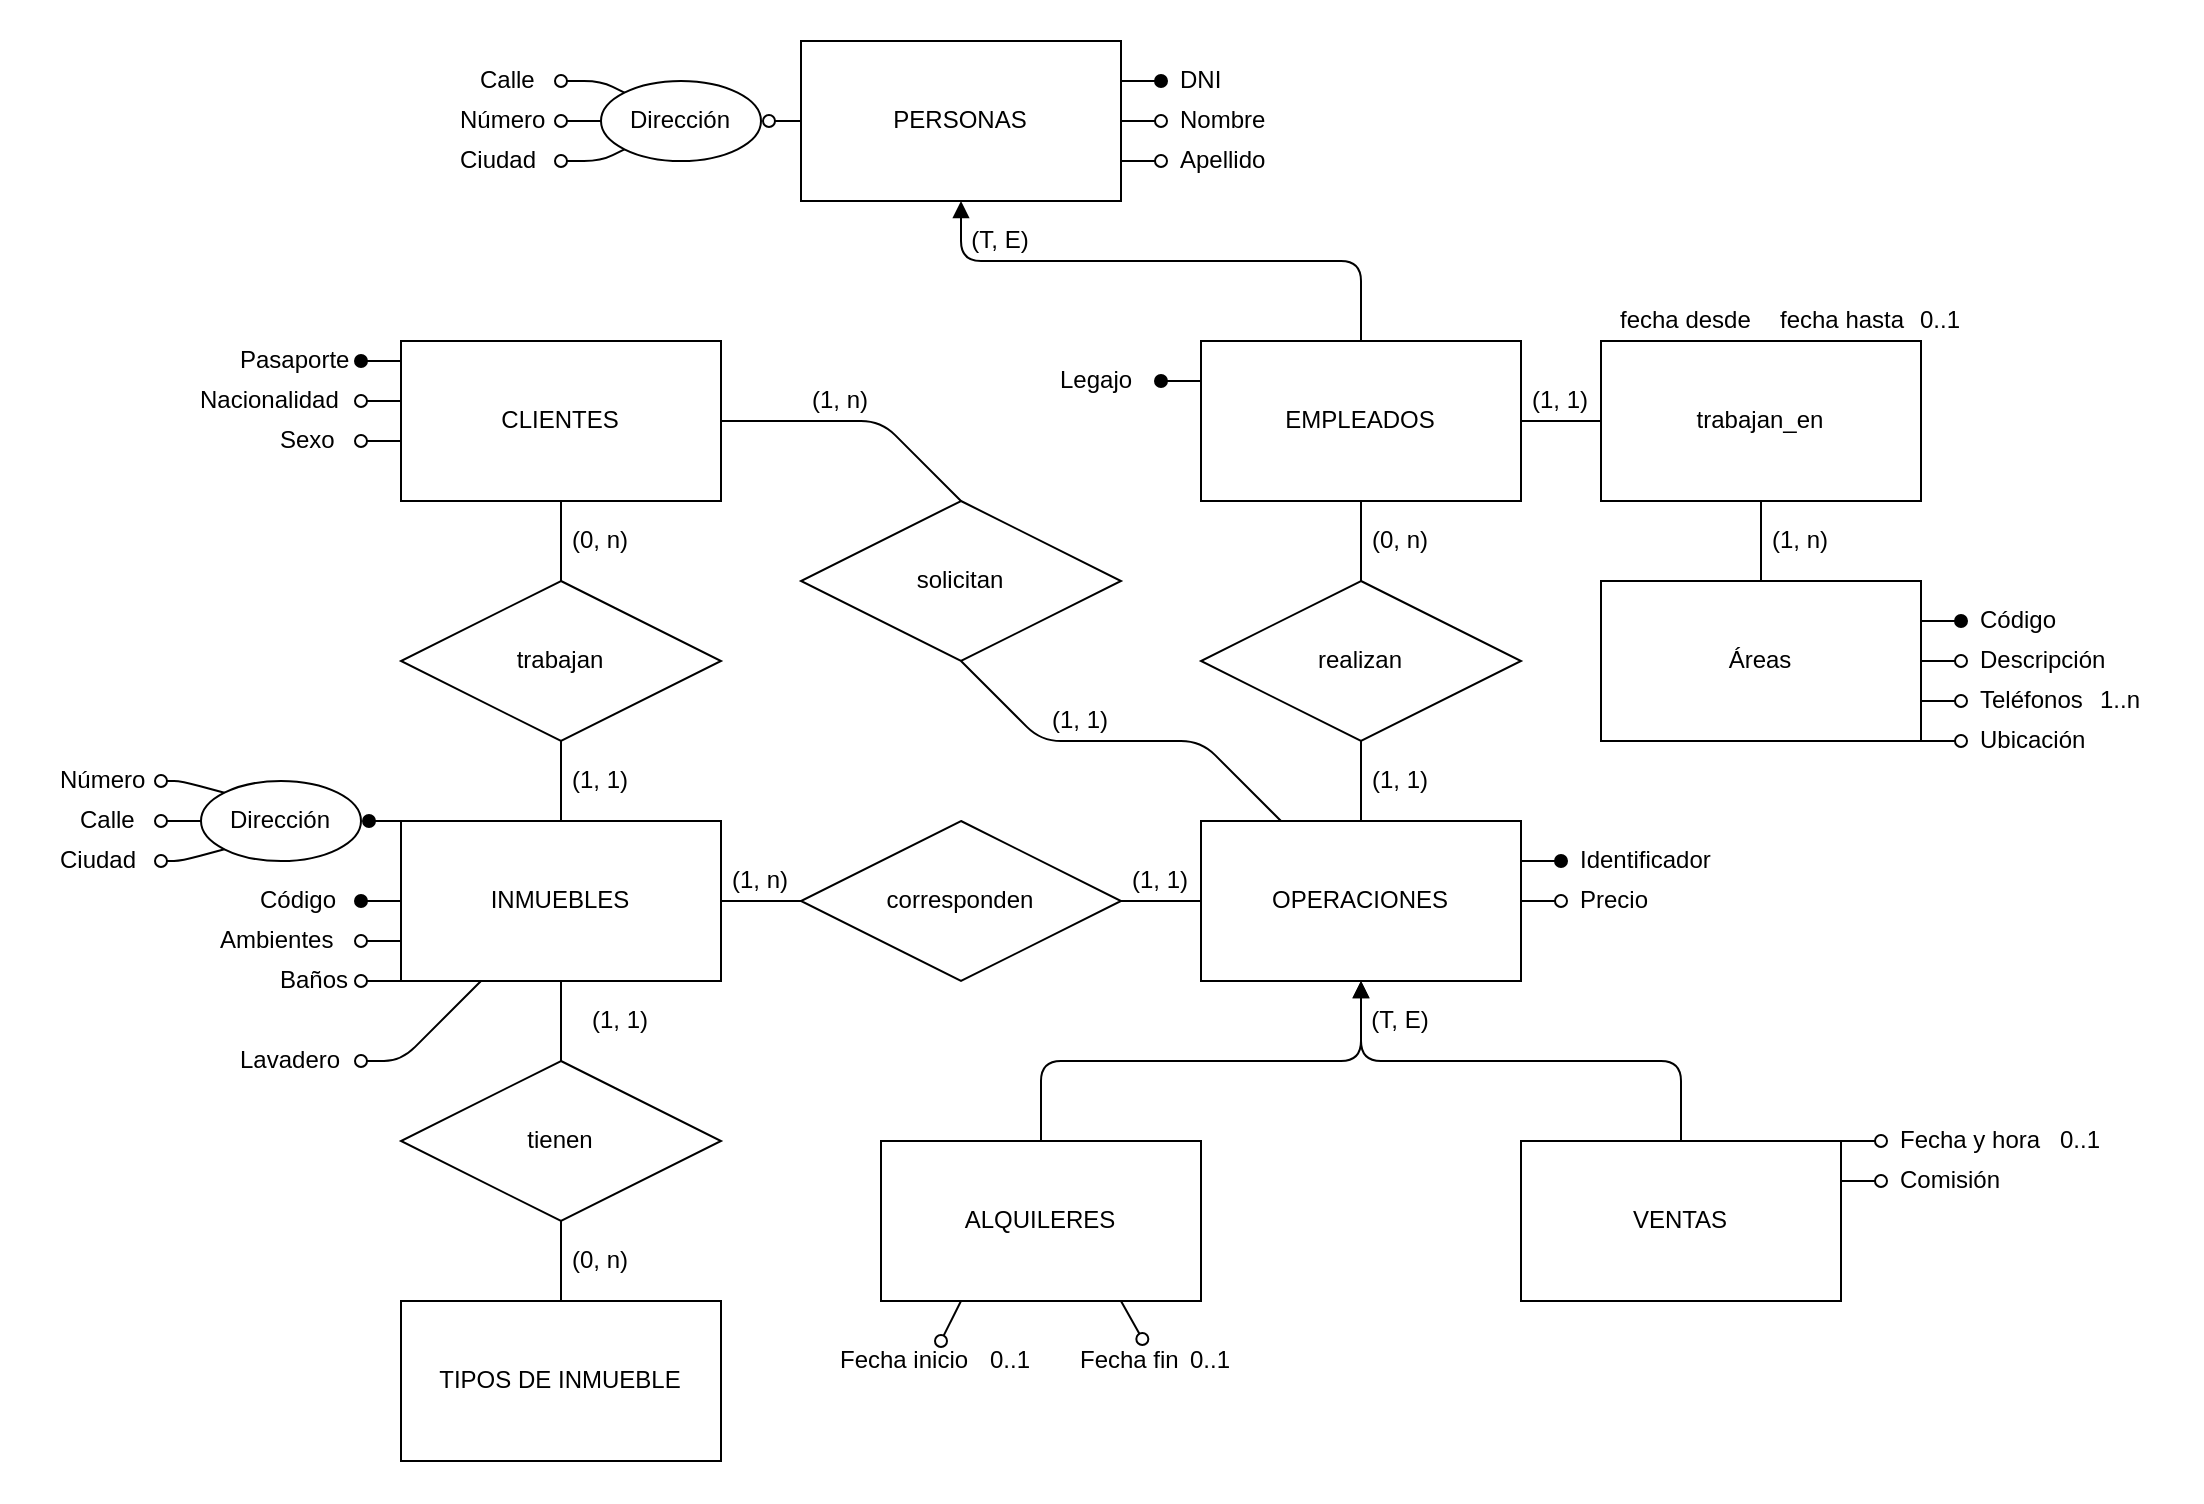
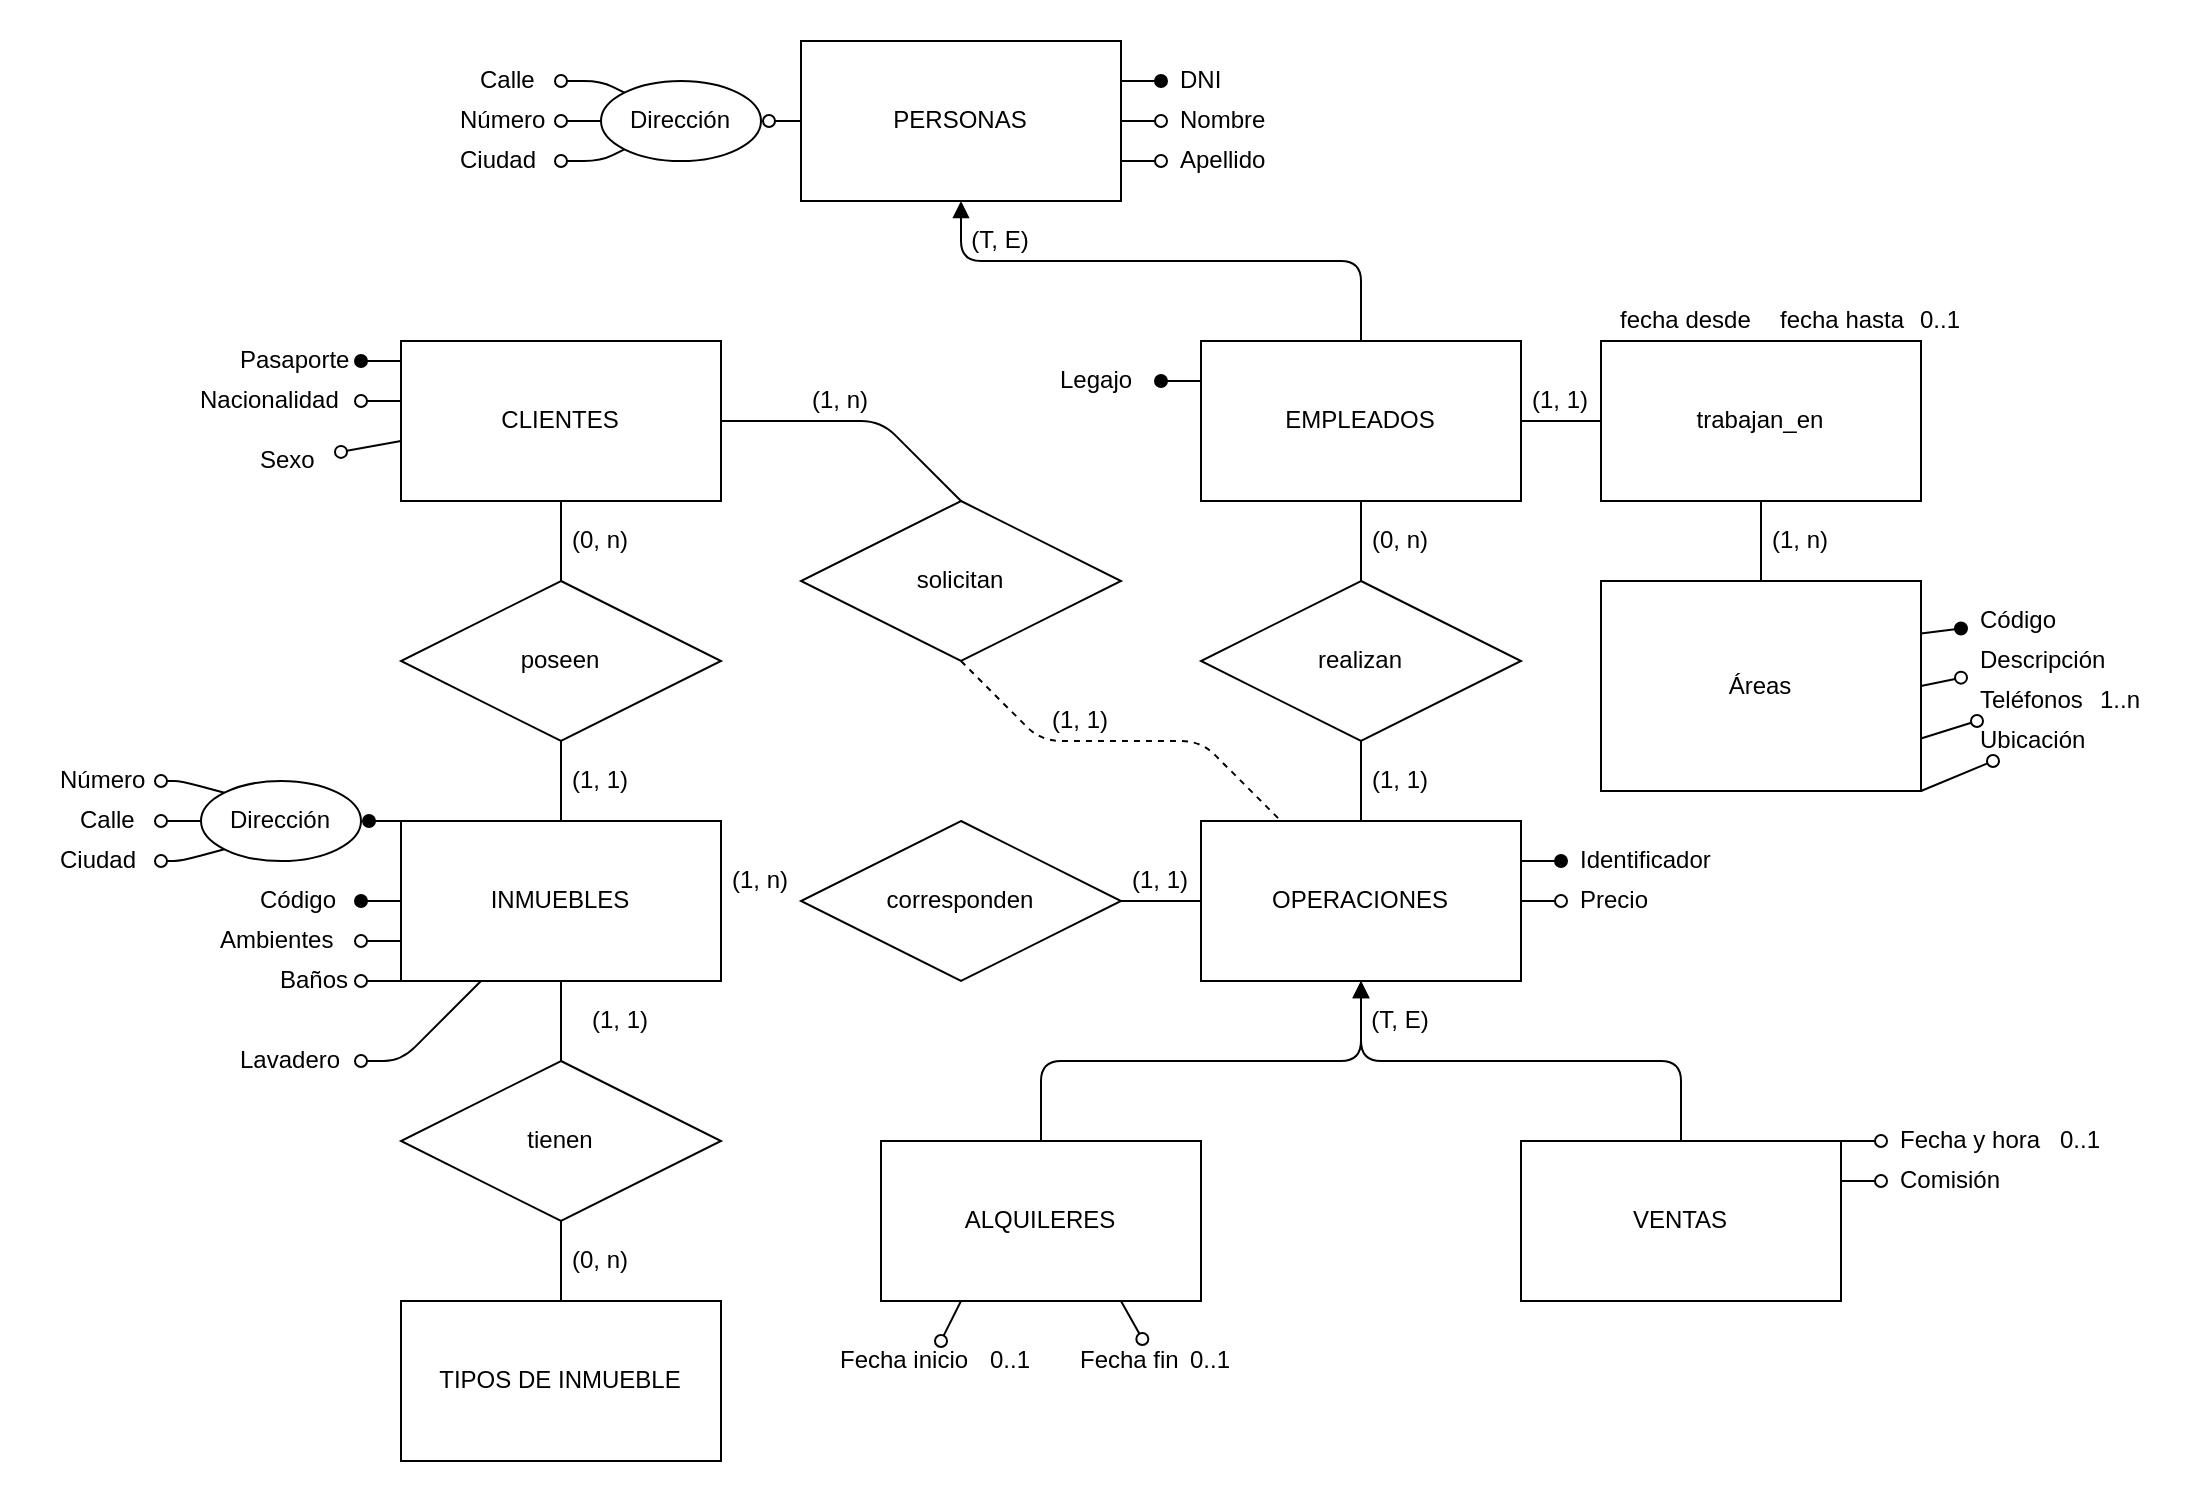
(311, 441) -> (291, 461)
(561, 661) -> (561, 661)
(1761, 661) -> (1761, 686)
(1122, 741) -> (1122, 741)
(761, 901) -> none
